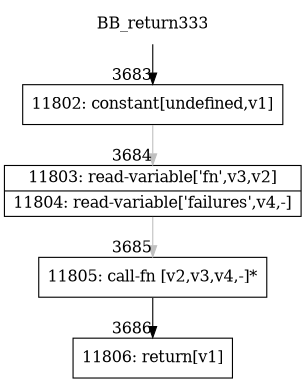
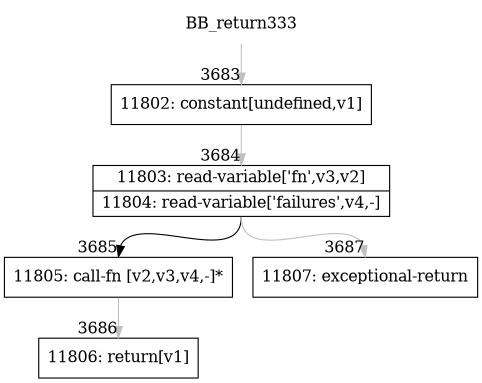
(153, 59) -> (241, 59)
(153, 231) -> (185, 238)
none -> (365, 277)
(153, 312) -> (118, 312)
